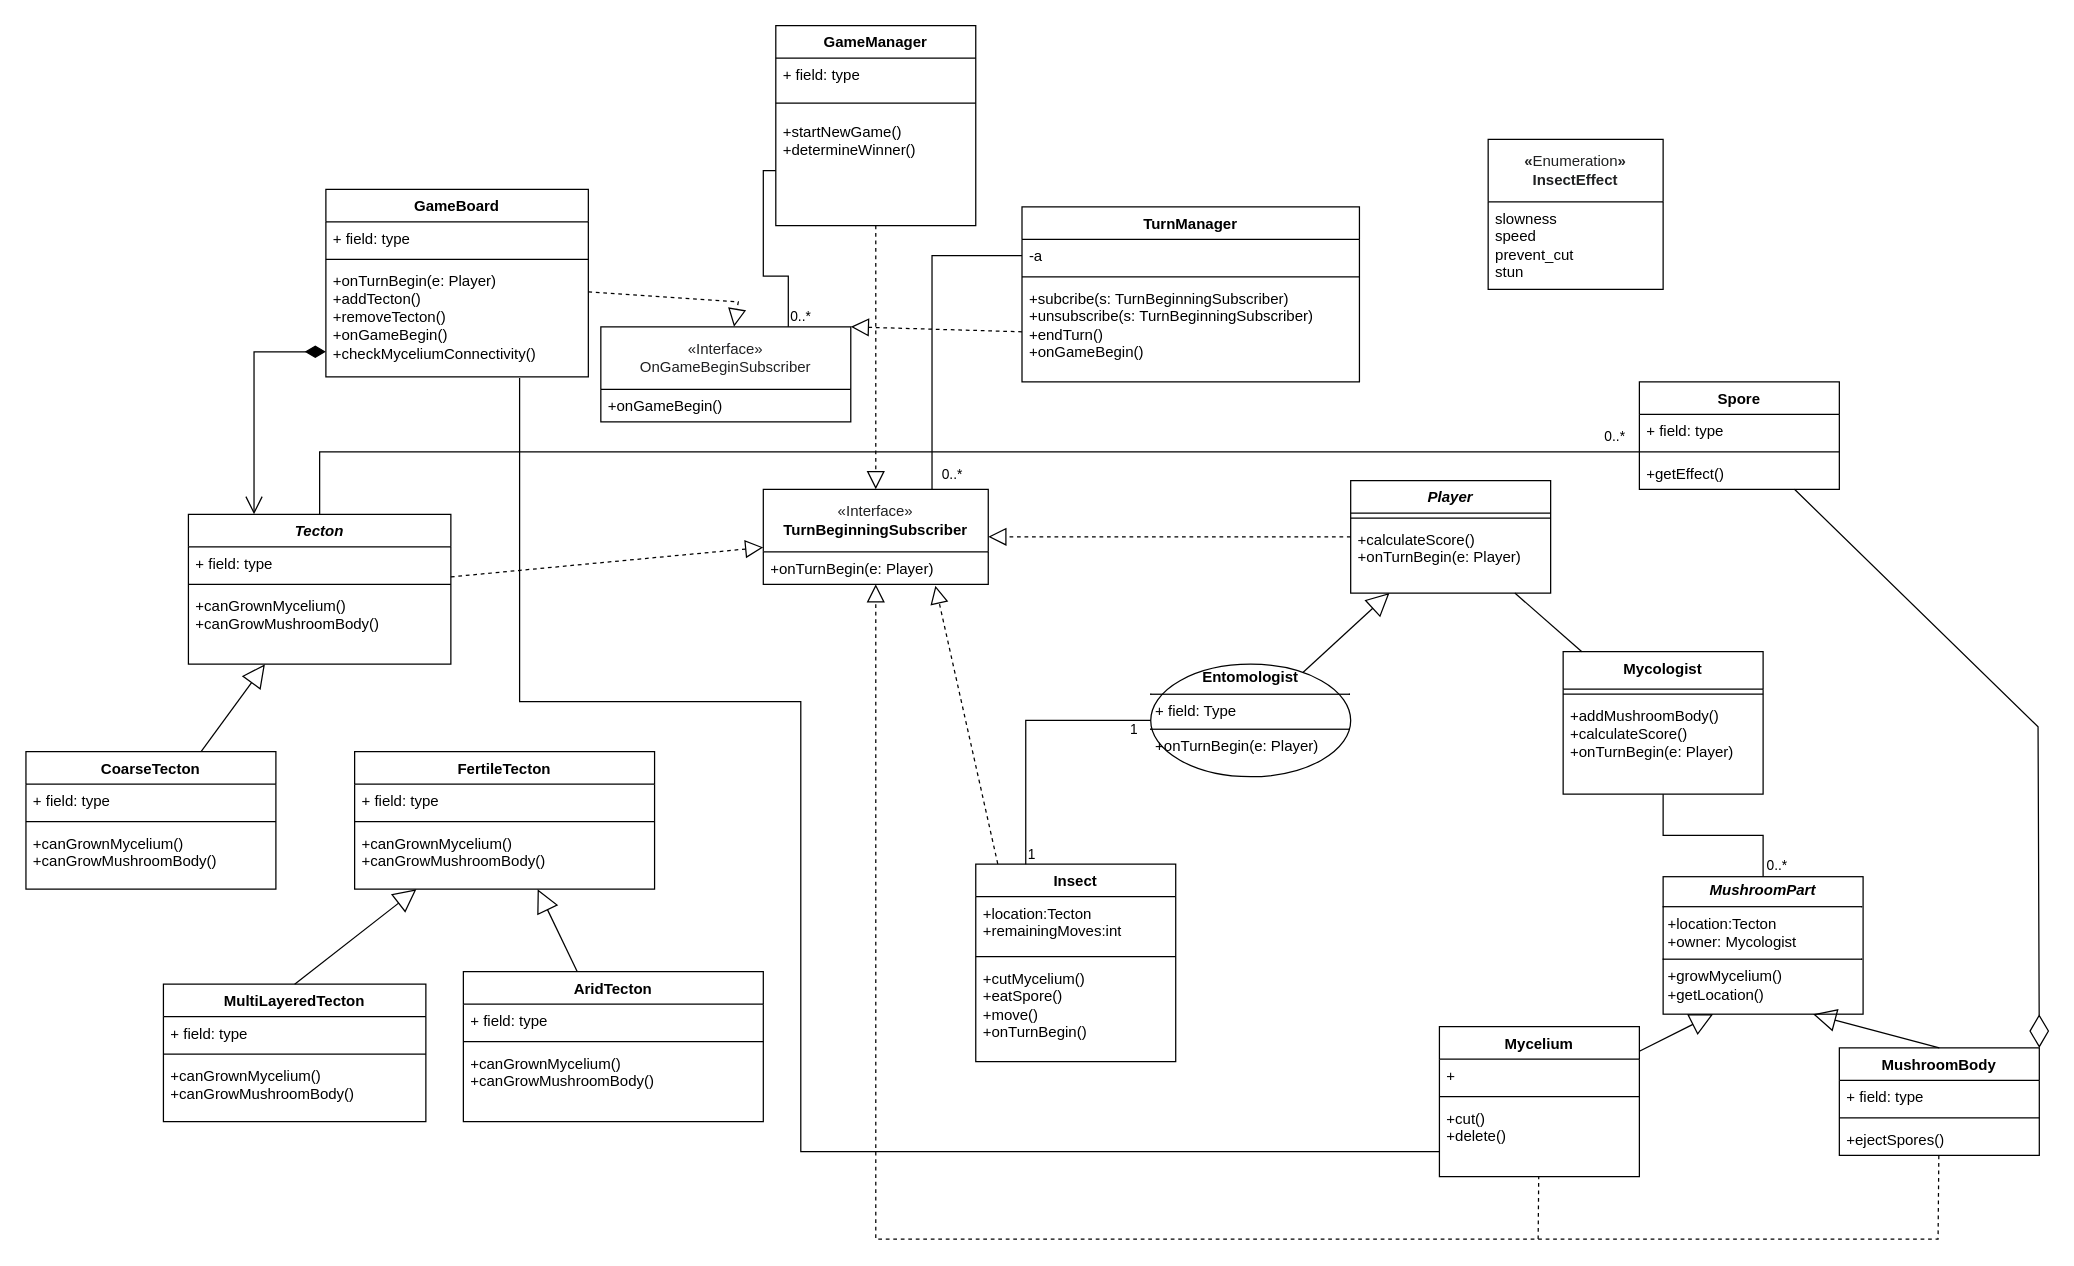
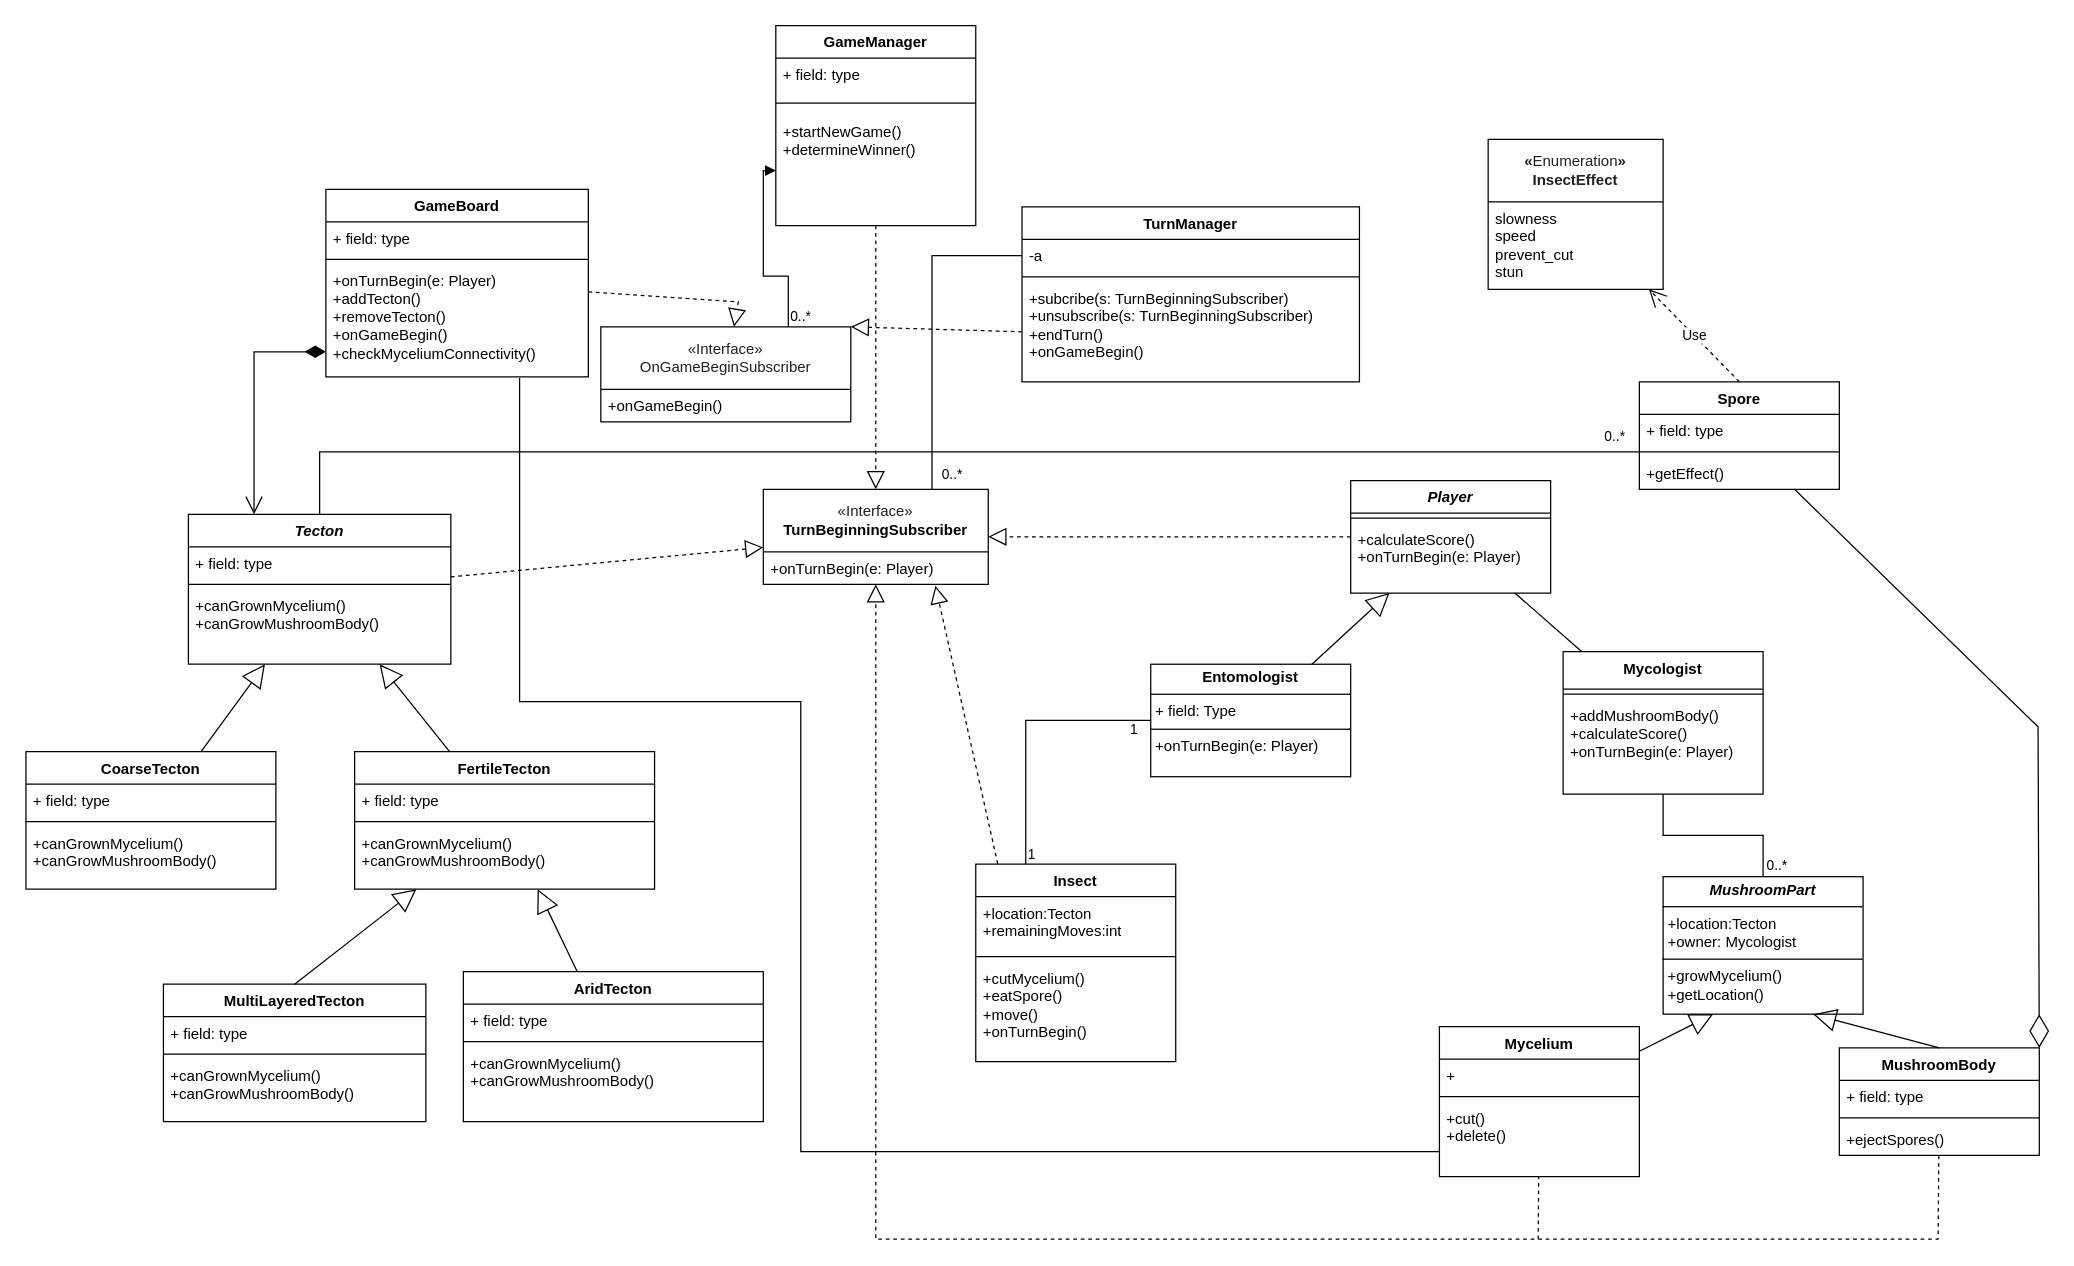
(764, 171) -> (763, 173)
none -> (1695, 337)
none -> (422, 717)
(1251, 721) -> (1251, 721)
